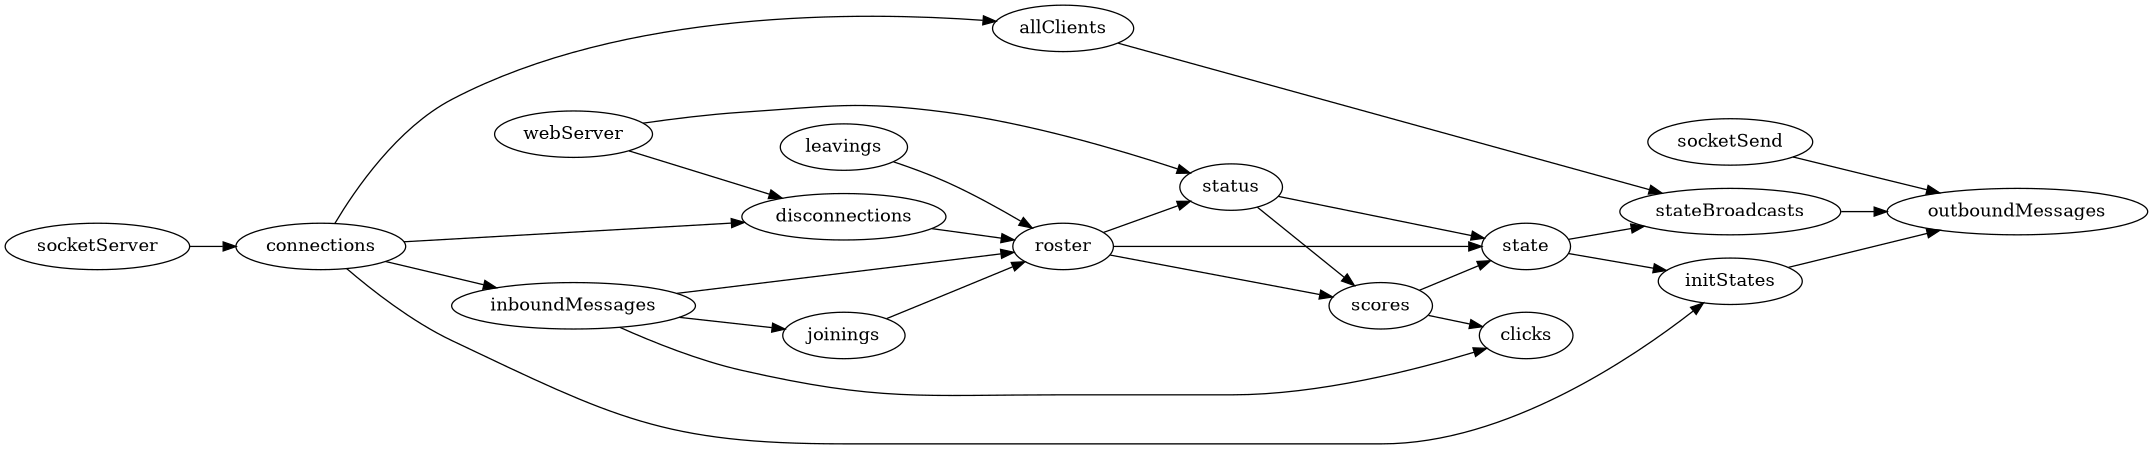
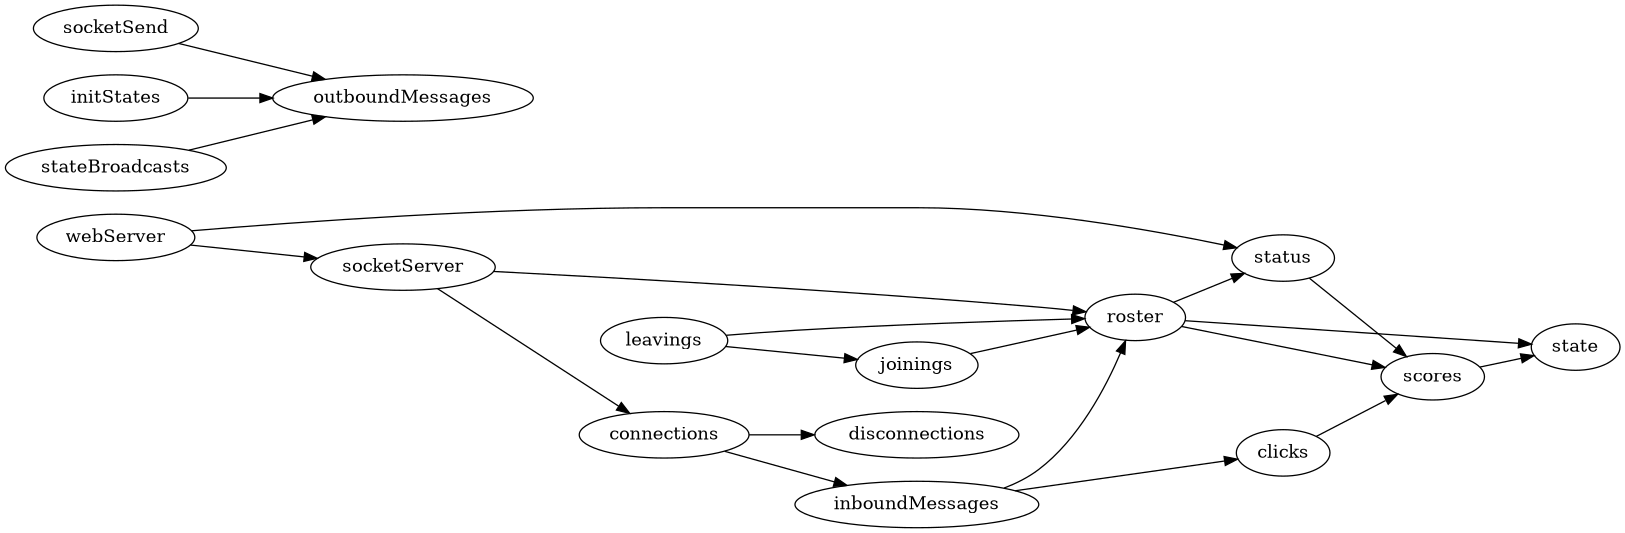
(1063, 28) -> none
(699, 173) -> (247, 251)
(1375, 216) -> none
(967, 233) -> (783, 288)
(1600, 234) -> none
(1611, 261) -> none
(1449, 320) -> (1351, 418)
(726, 322) -> (785, 352)
(1016, 444) -> none
